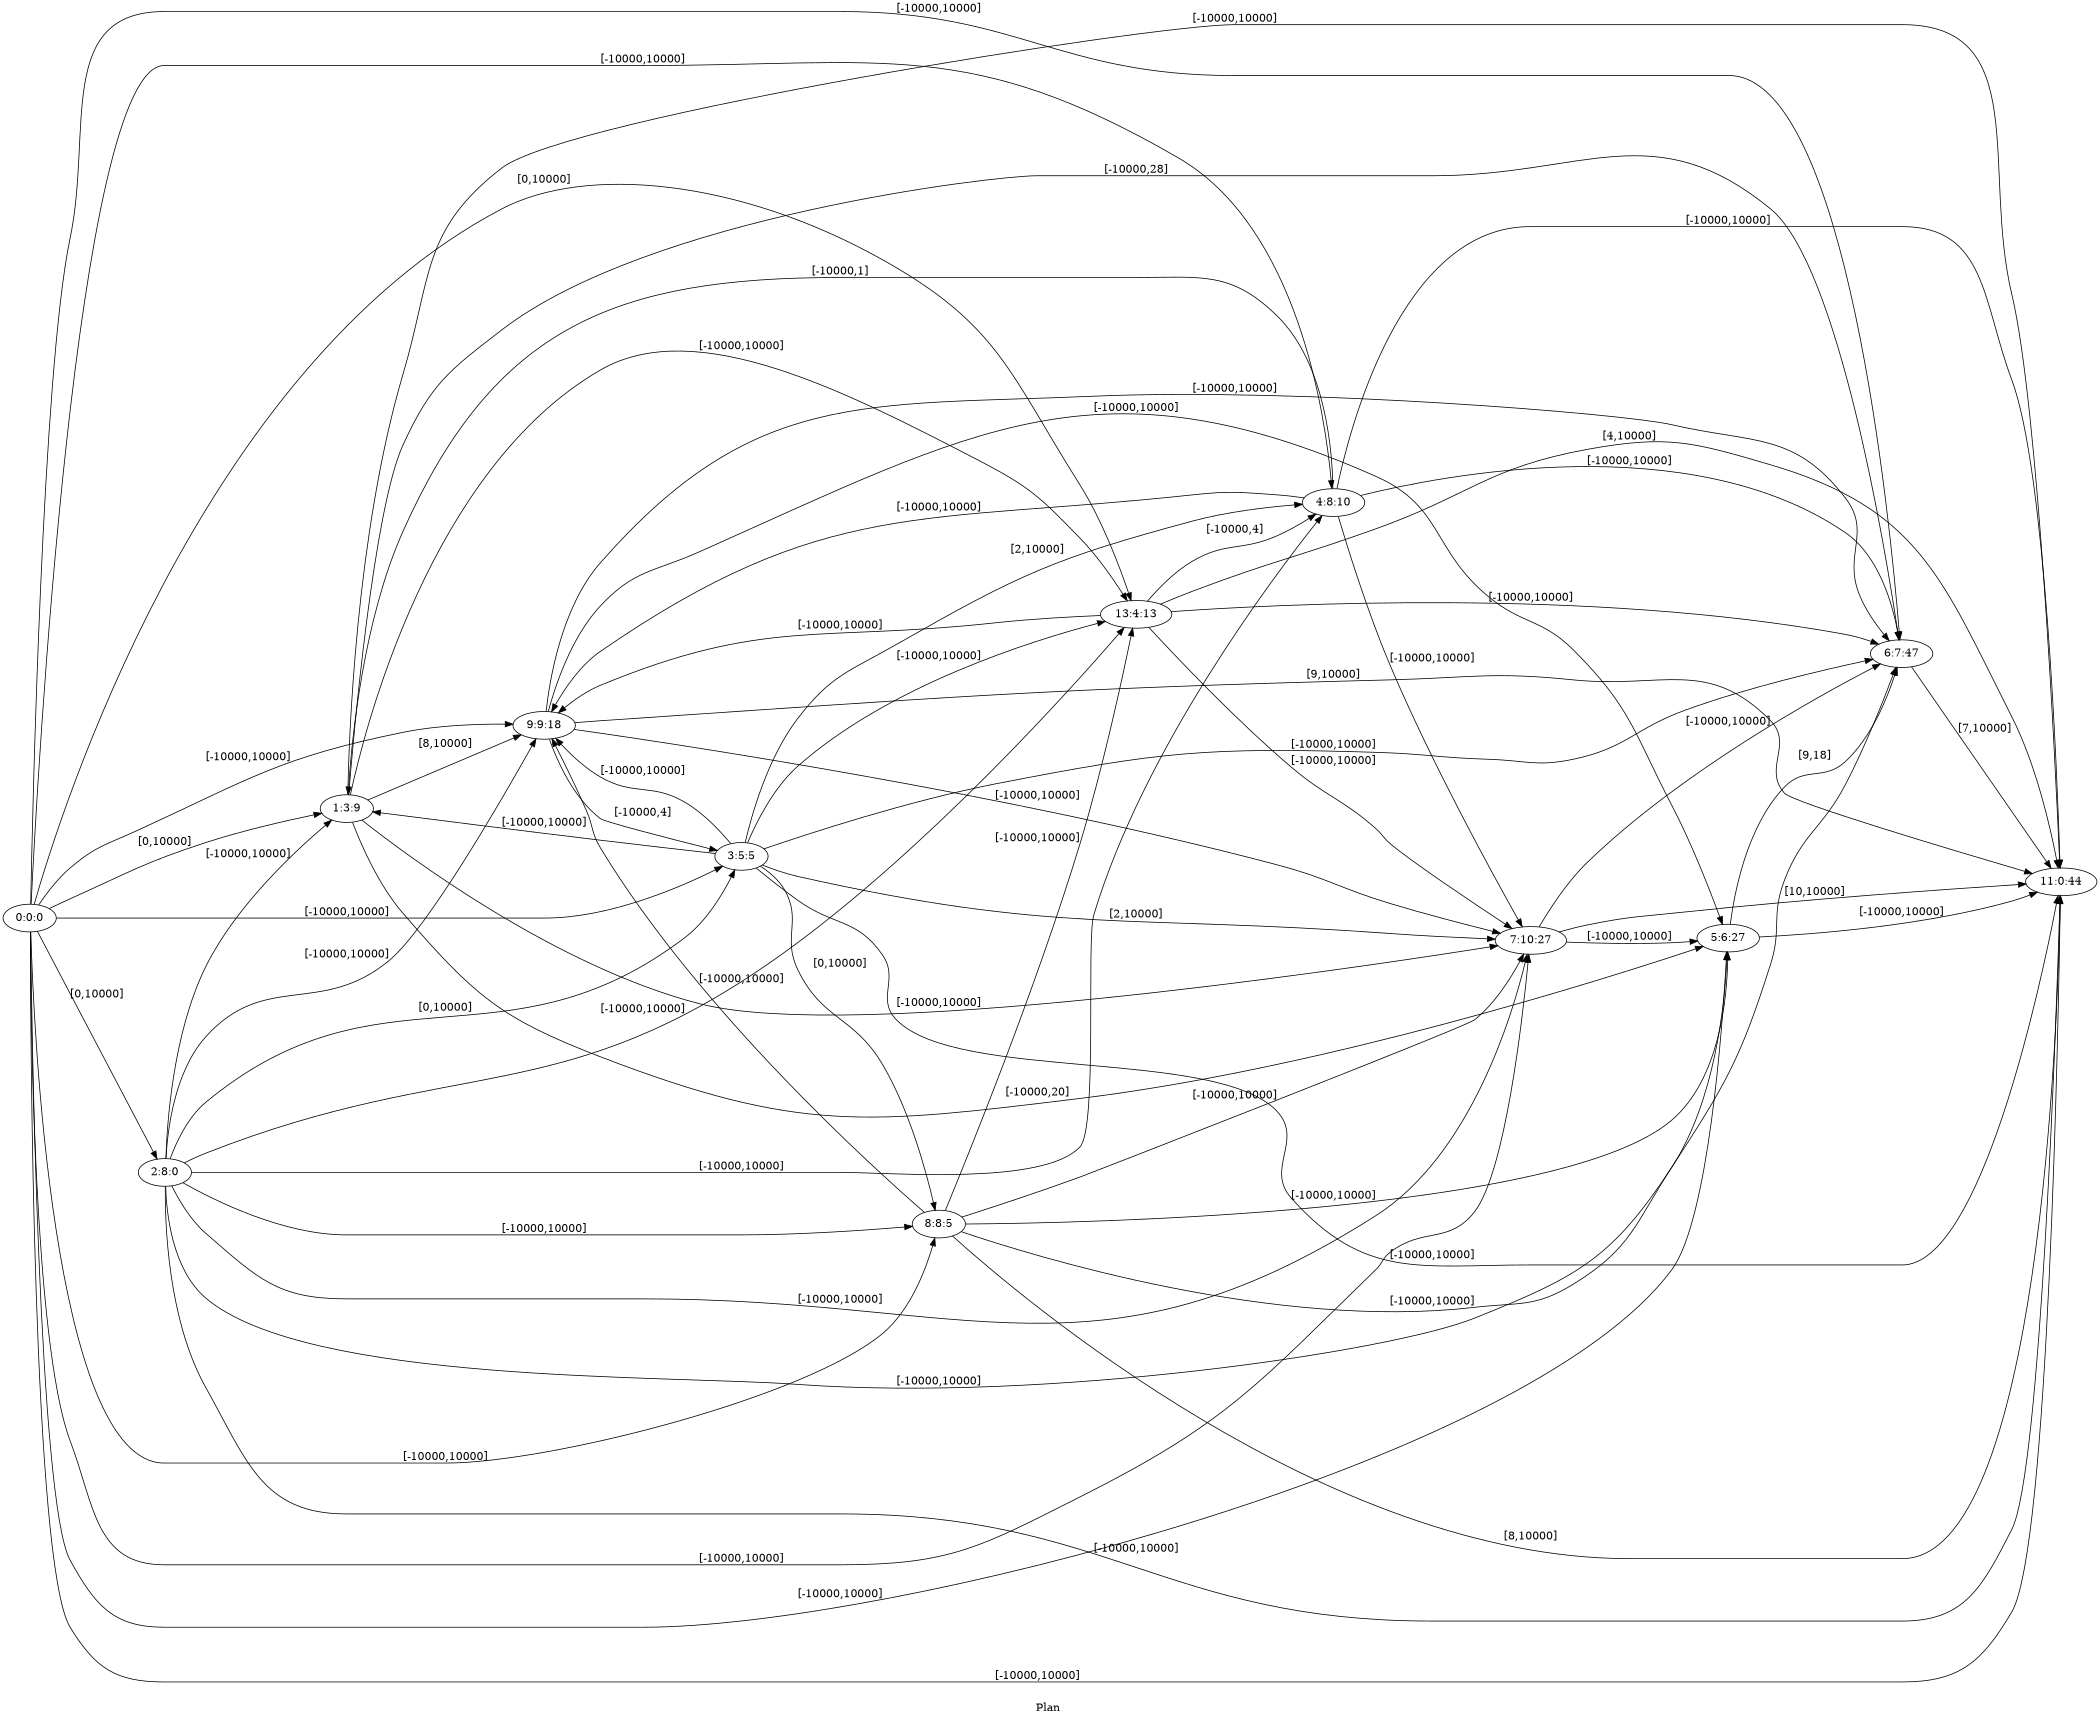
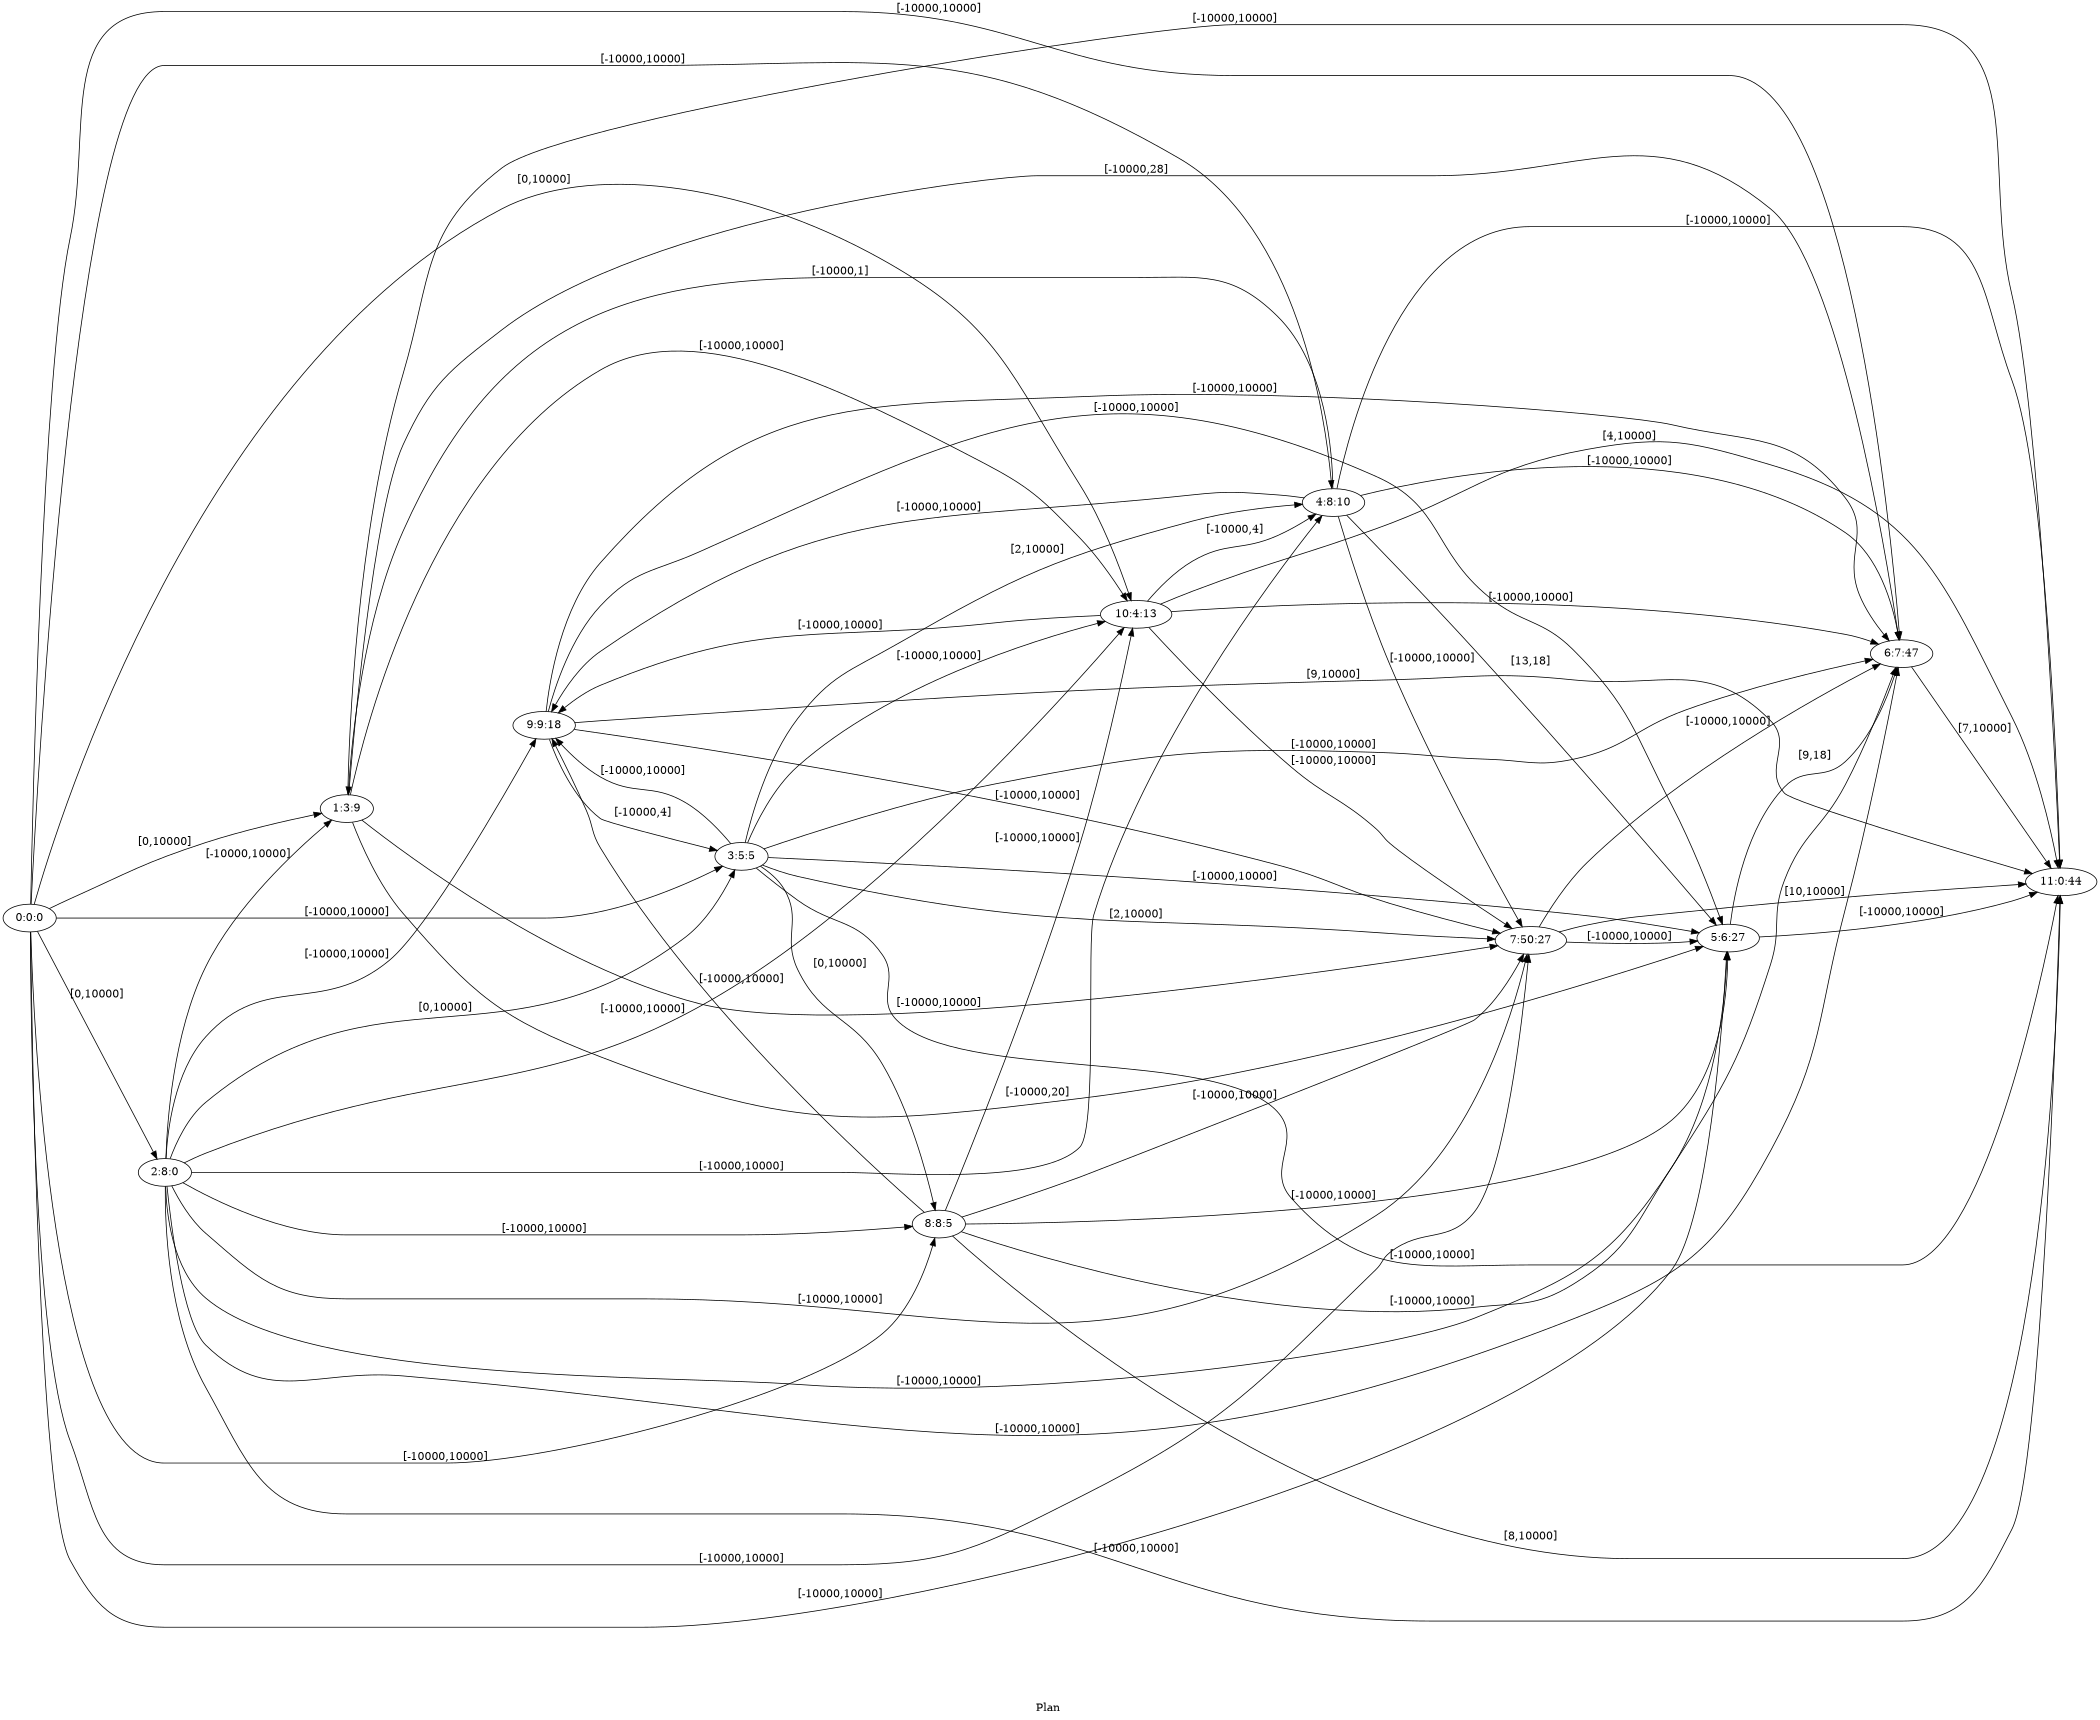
(1136, 614) -> (1136, 614)
none -> (1532, 714)
(441, 769) -> none
(256, 776) -> none
(548, 834) -> (1231, 885)
(1531, 940) -> (1531, 940)
none -> (1188, 1424)
(1051, 1682) -> none
